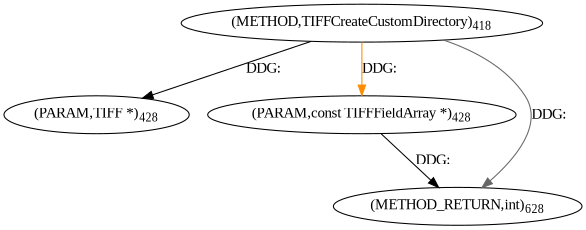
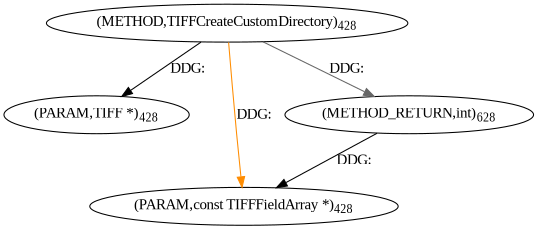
(482, 22) -> (348, 22)
(406, 157) -> (332, 158)
